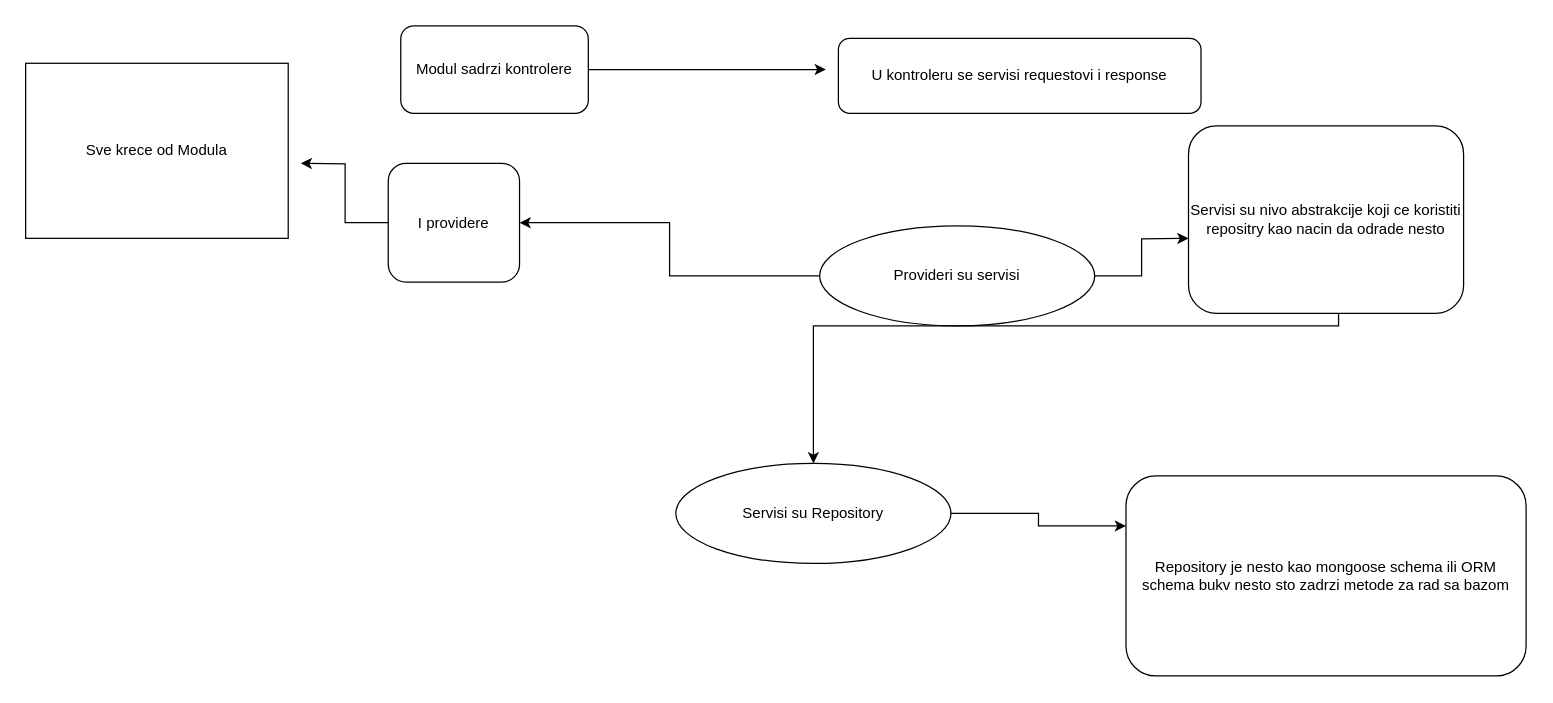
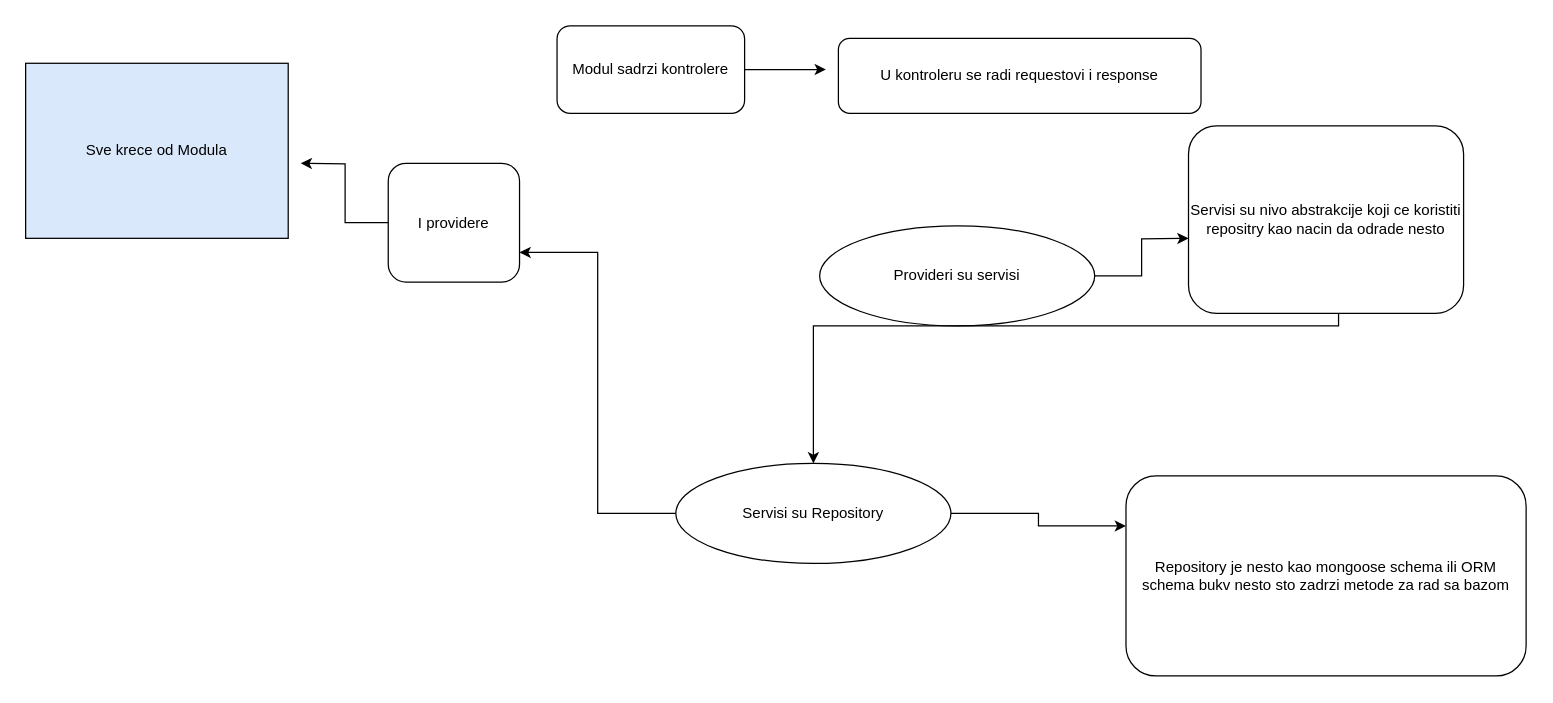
(494, 69) -> (651, 69)
(1019, 76) -> (1019, 76)
(157, 151) -> (157, 151)
(669, 254) -> none
none -> (598, 387)
